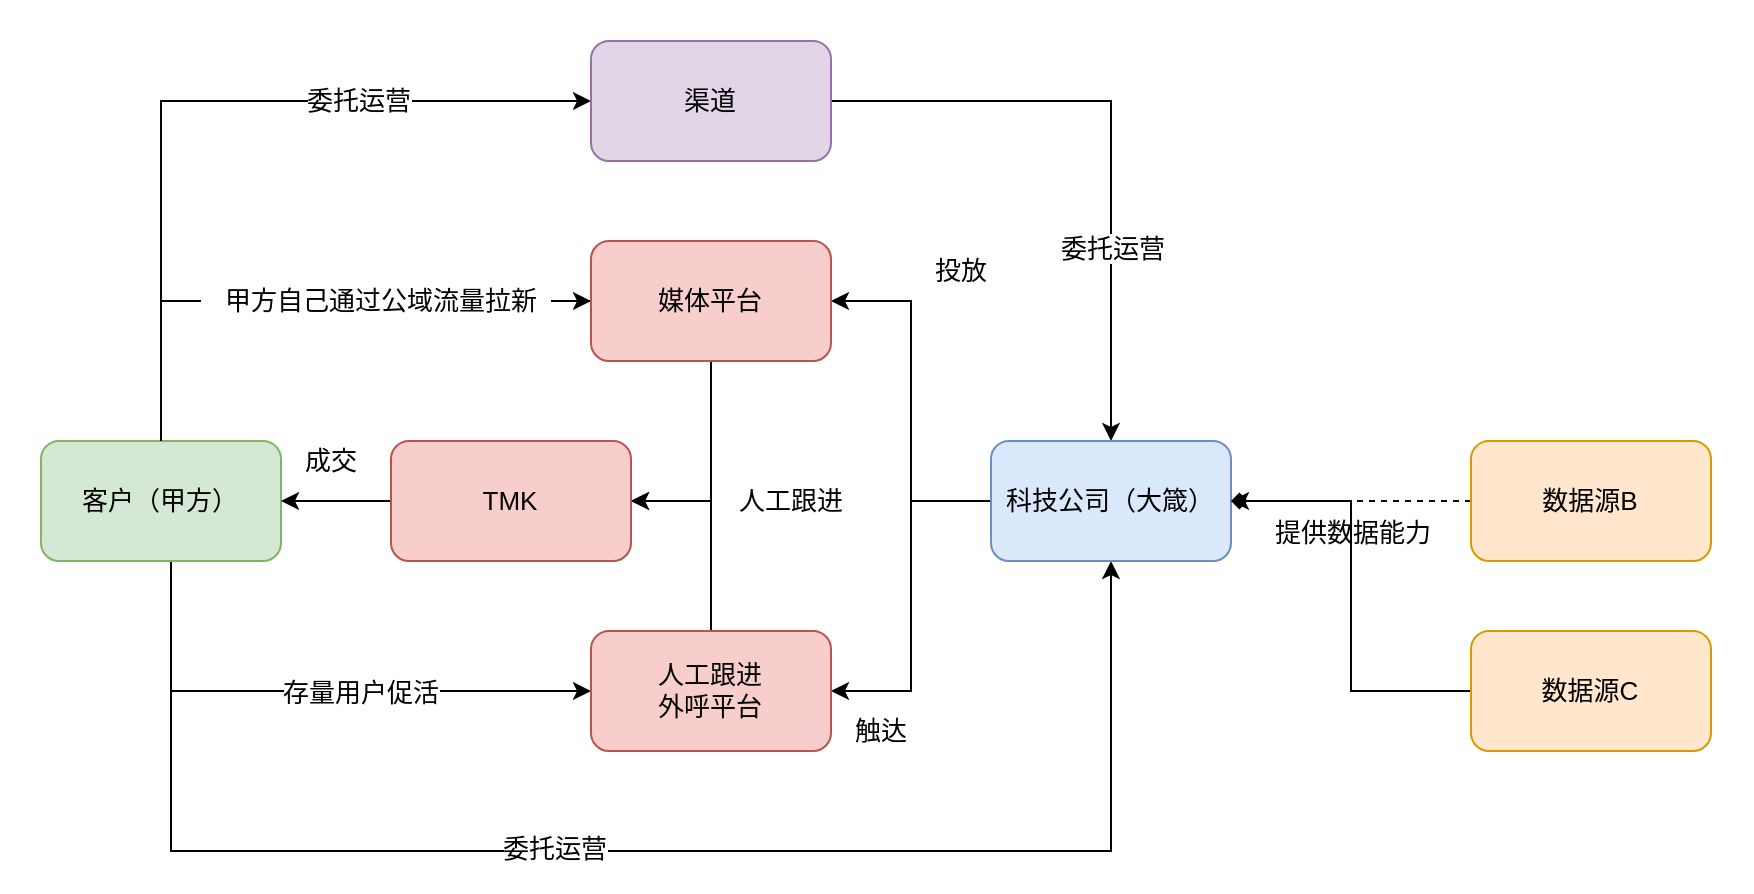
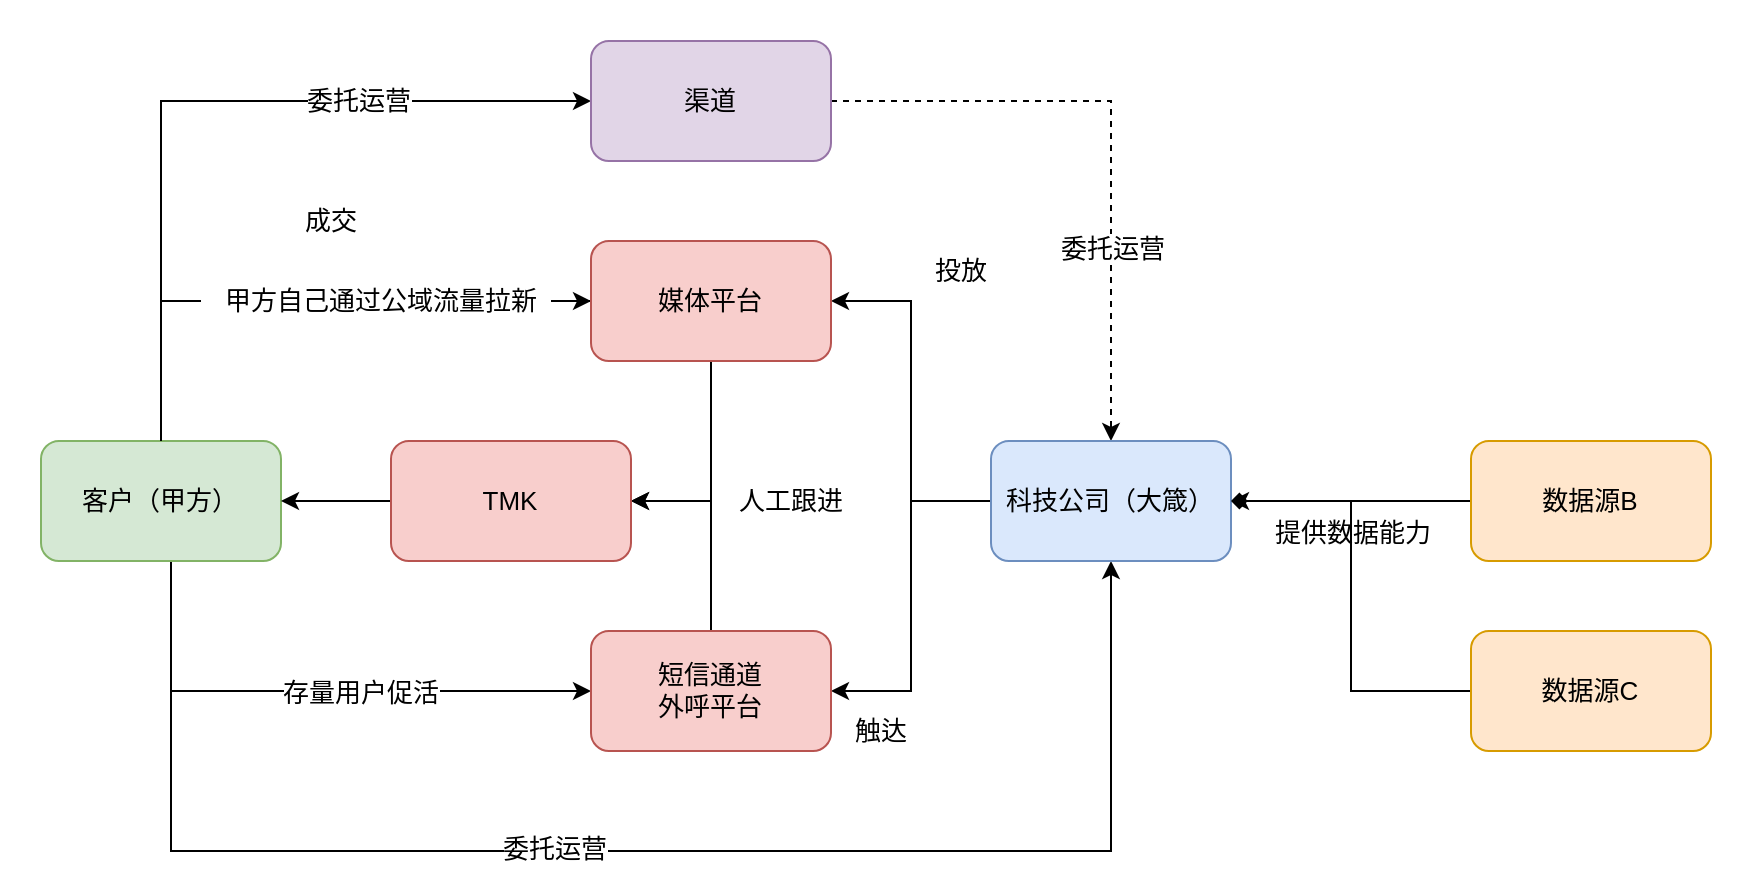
(1036, 101) -> (1036, 101)
(331, 461) -> (331, 221)
(1410, 501) -> (1410, 501)
(711, 691) -> (711, 691)
